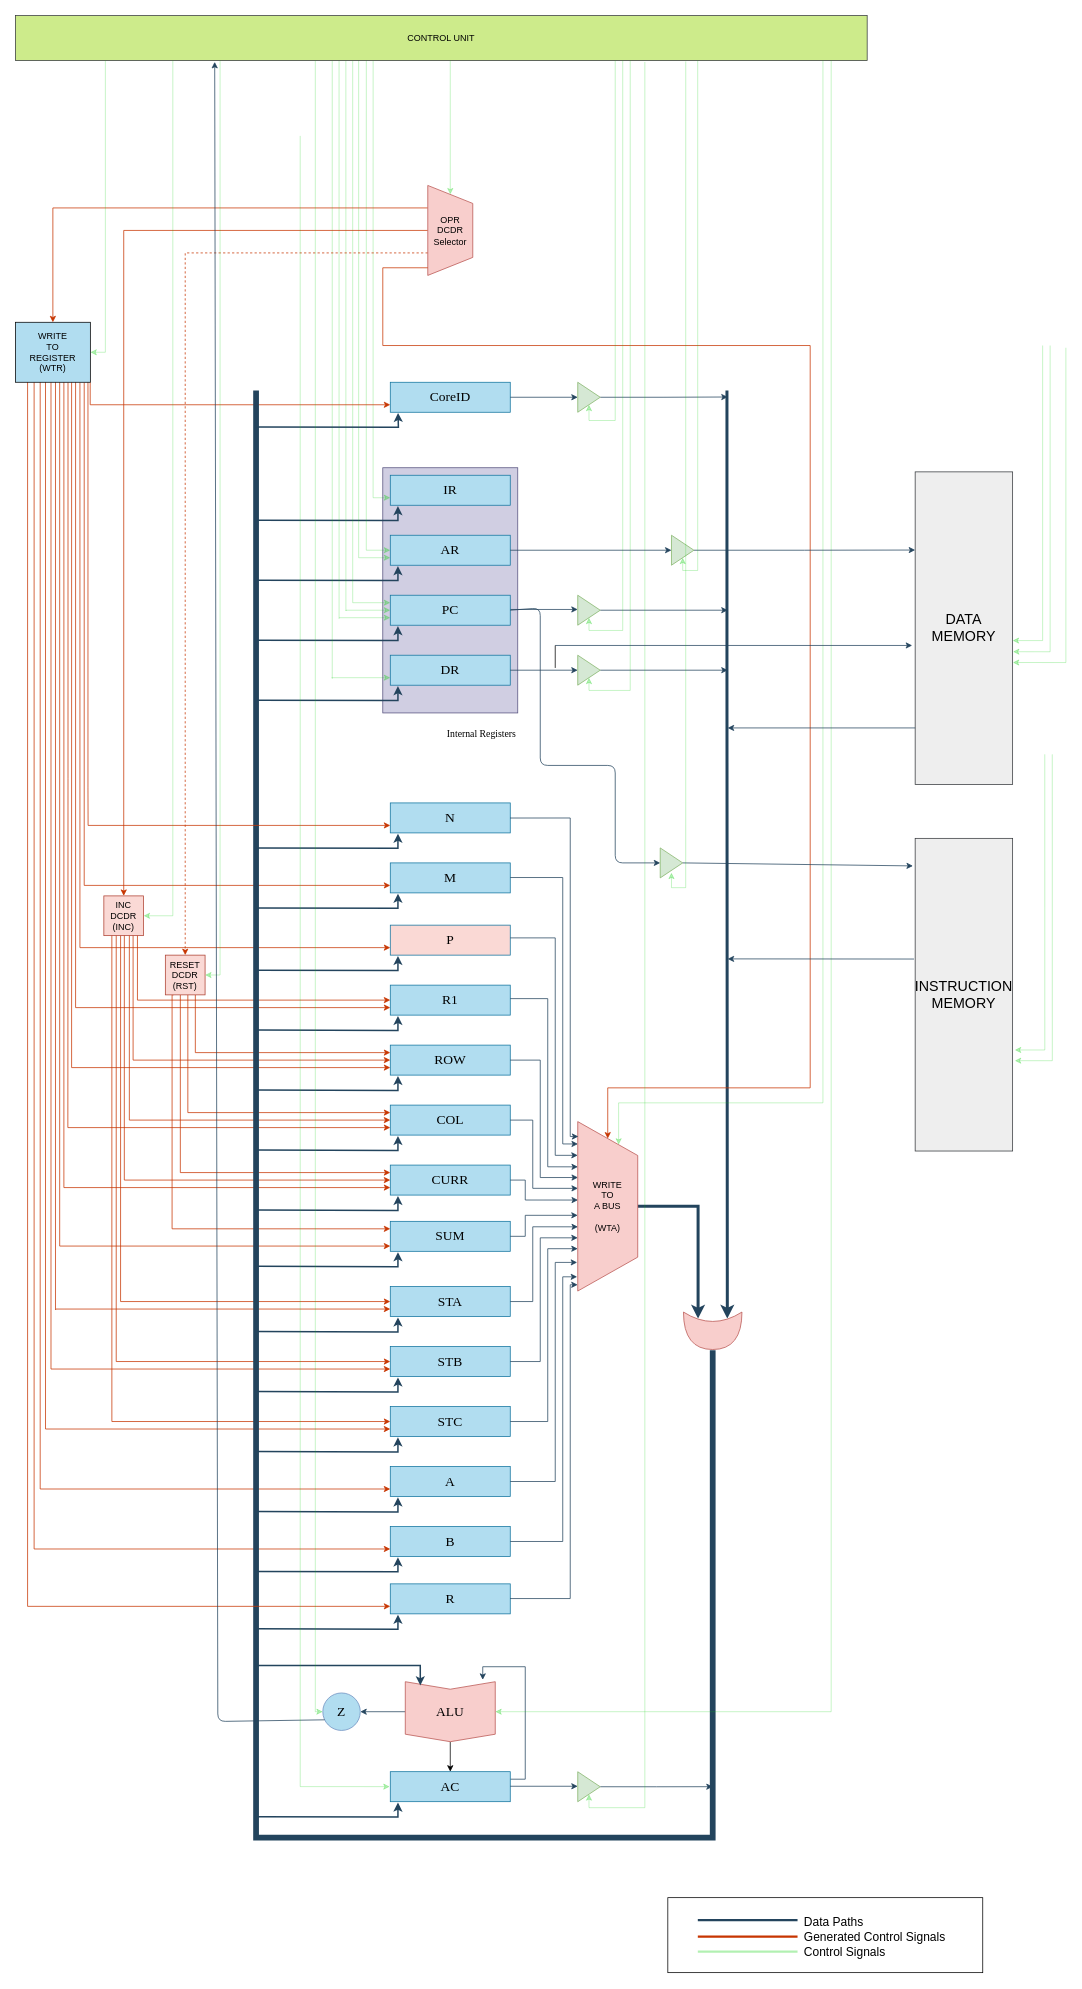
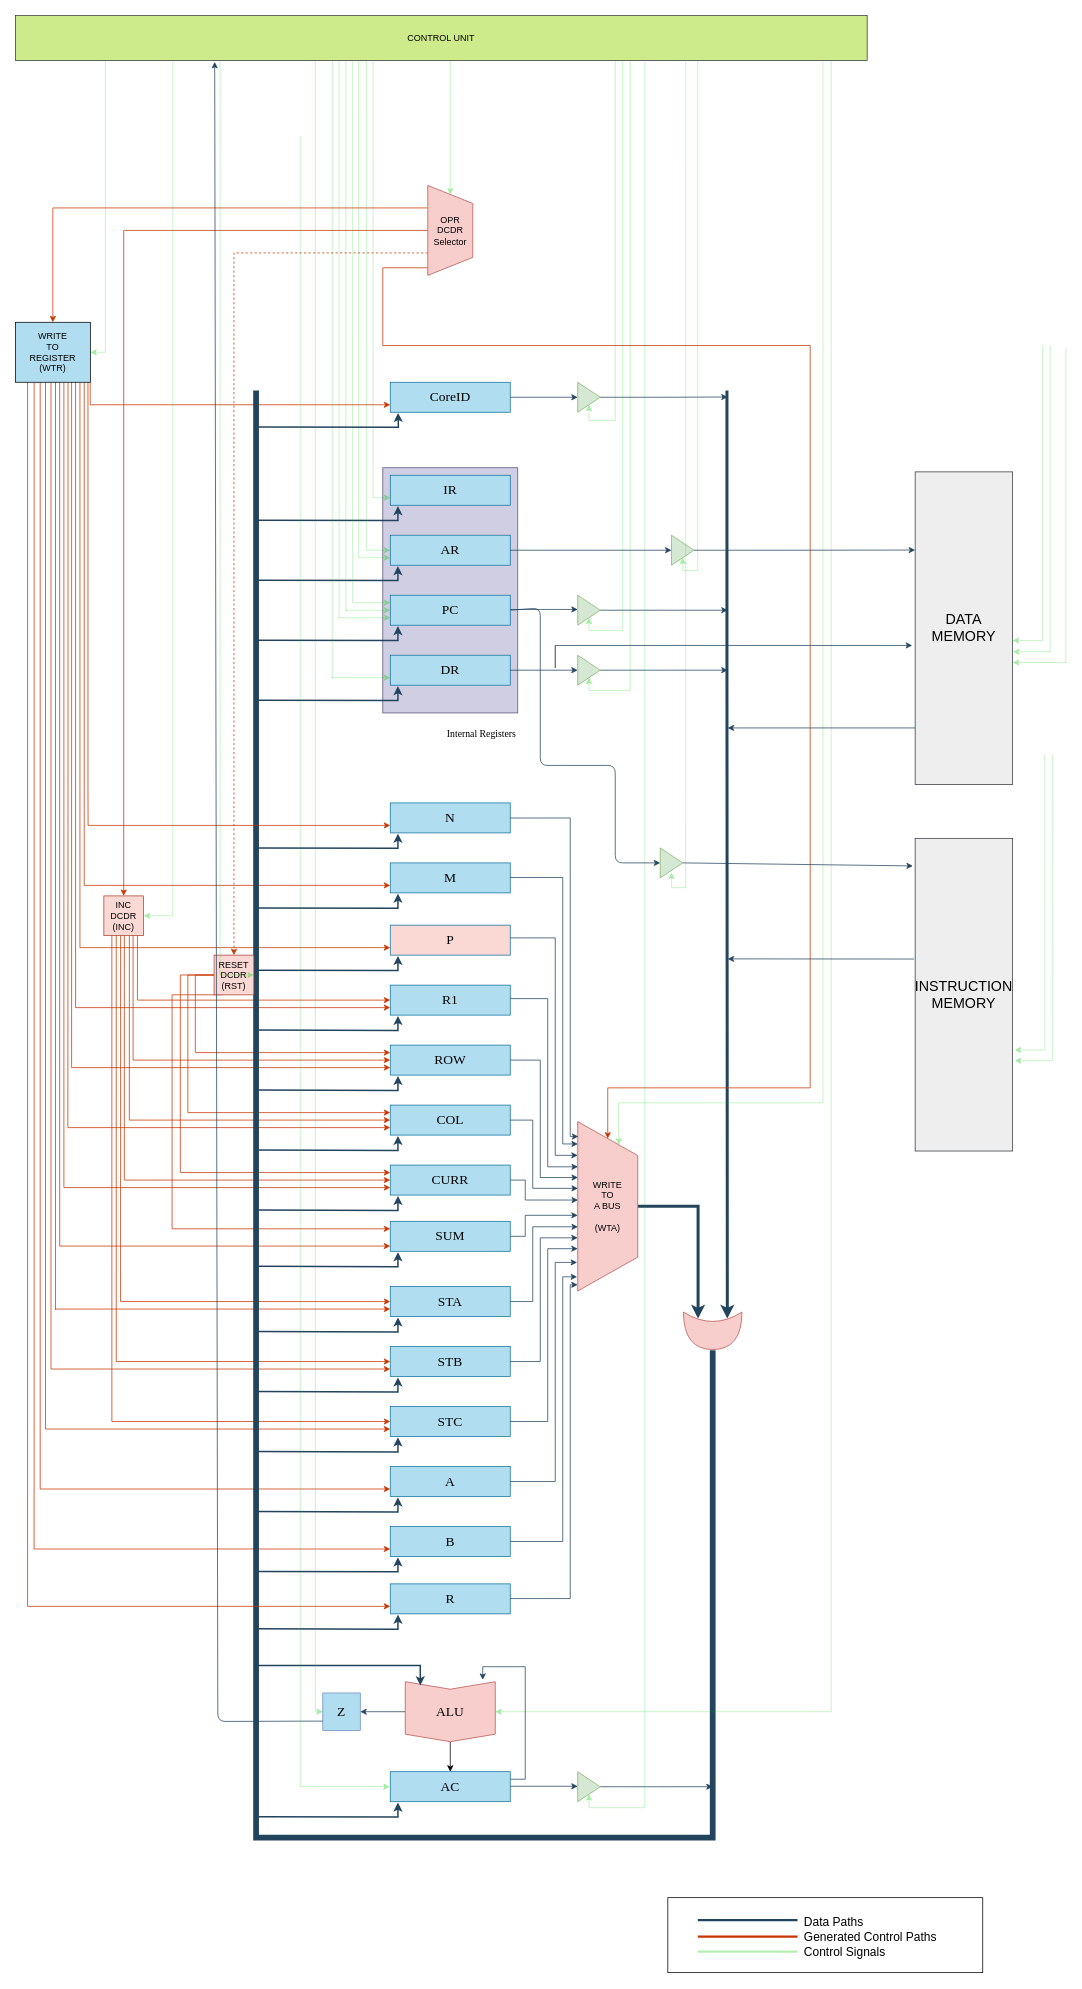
(185, 975) -> (234, 975)
(342, 1712) -> (342, 1712)
(862, 1936) -> (859, 1936)
